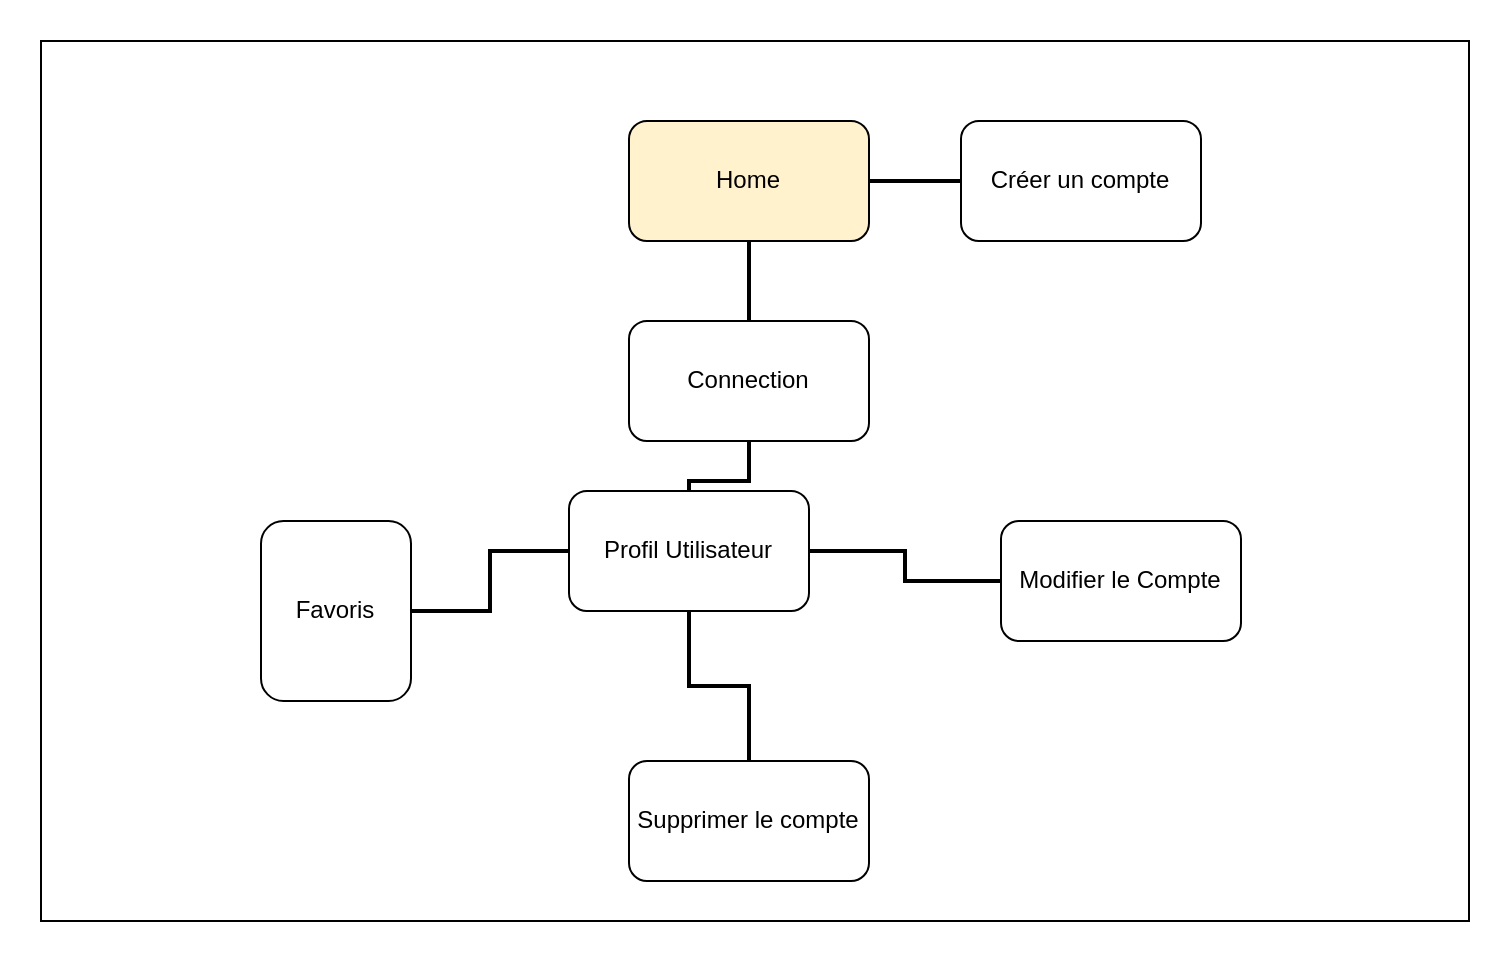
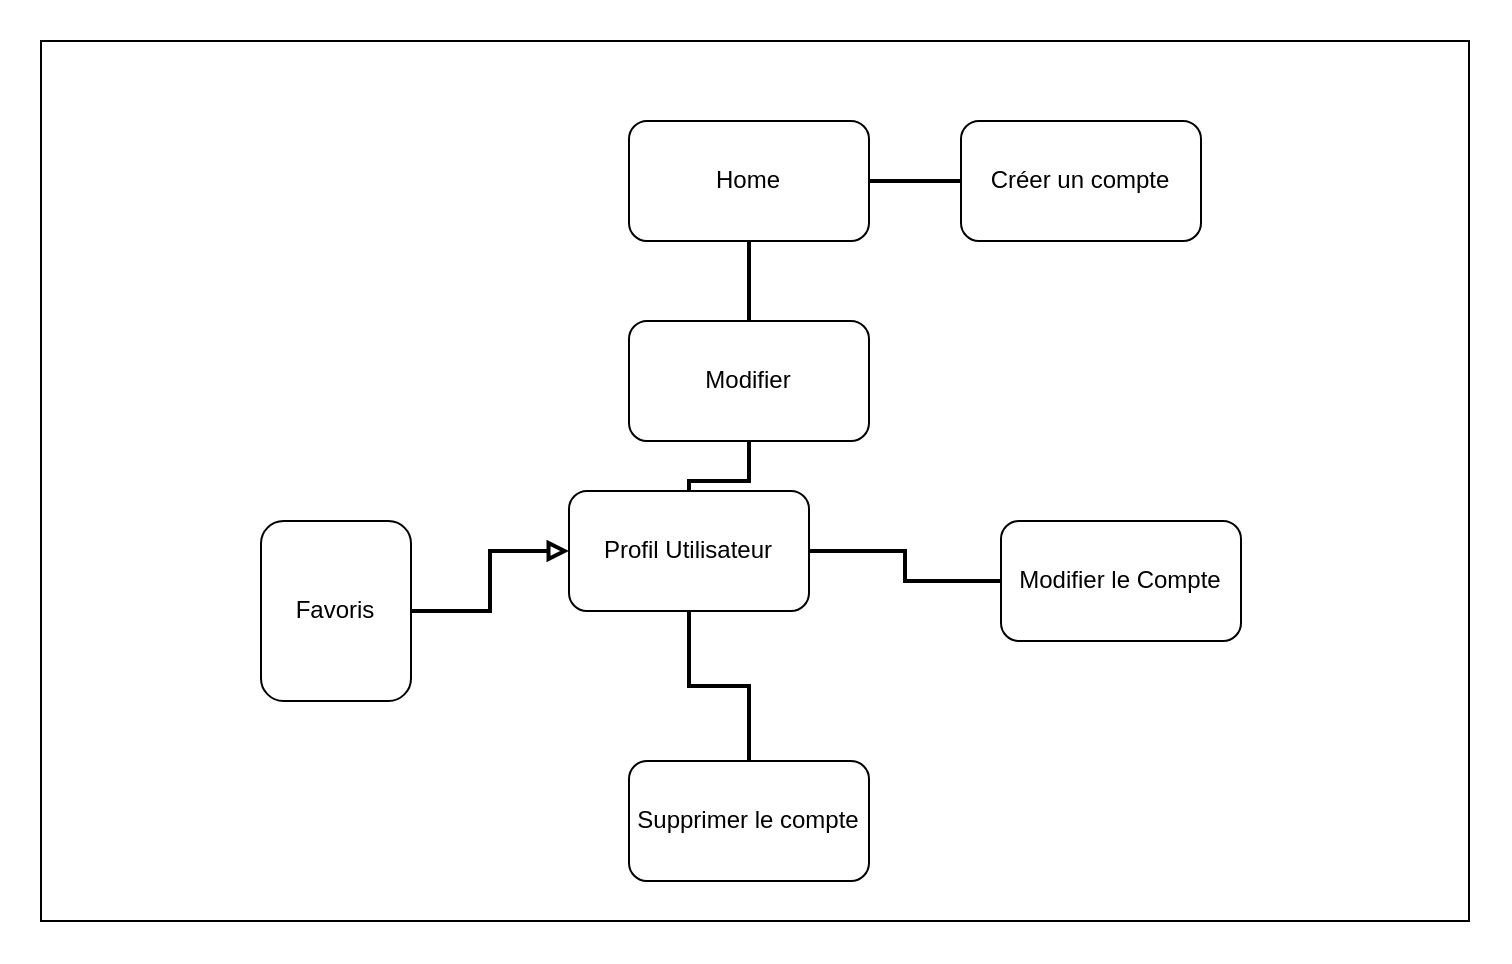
(749, 181) -> (749, 181)
(749, 381) -> (749, 381)
(557, 551) -> (547, 551)
